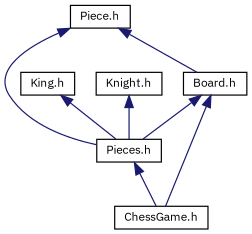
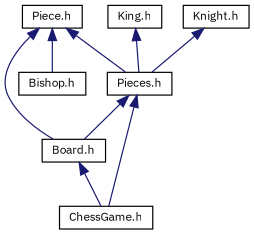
none -> (52, 84)
(167, 121) -> (102, 122)
